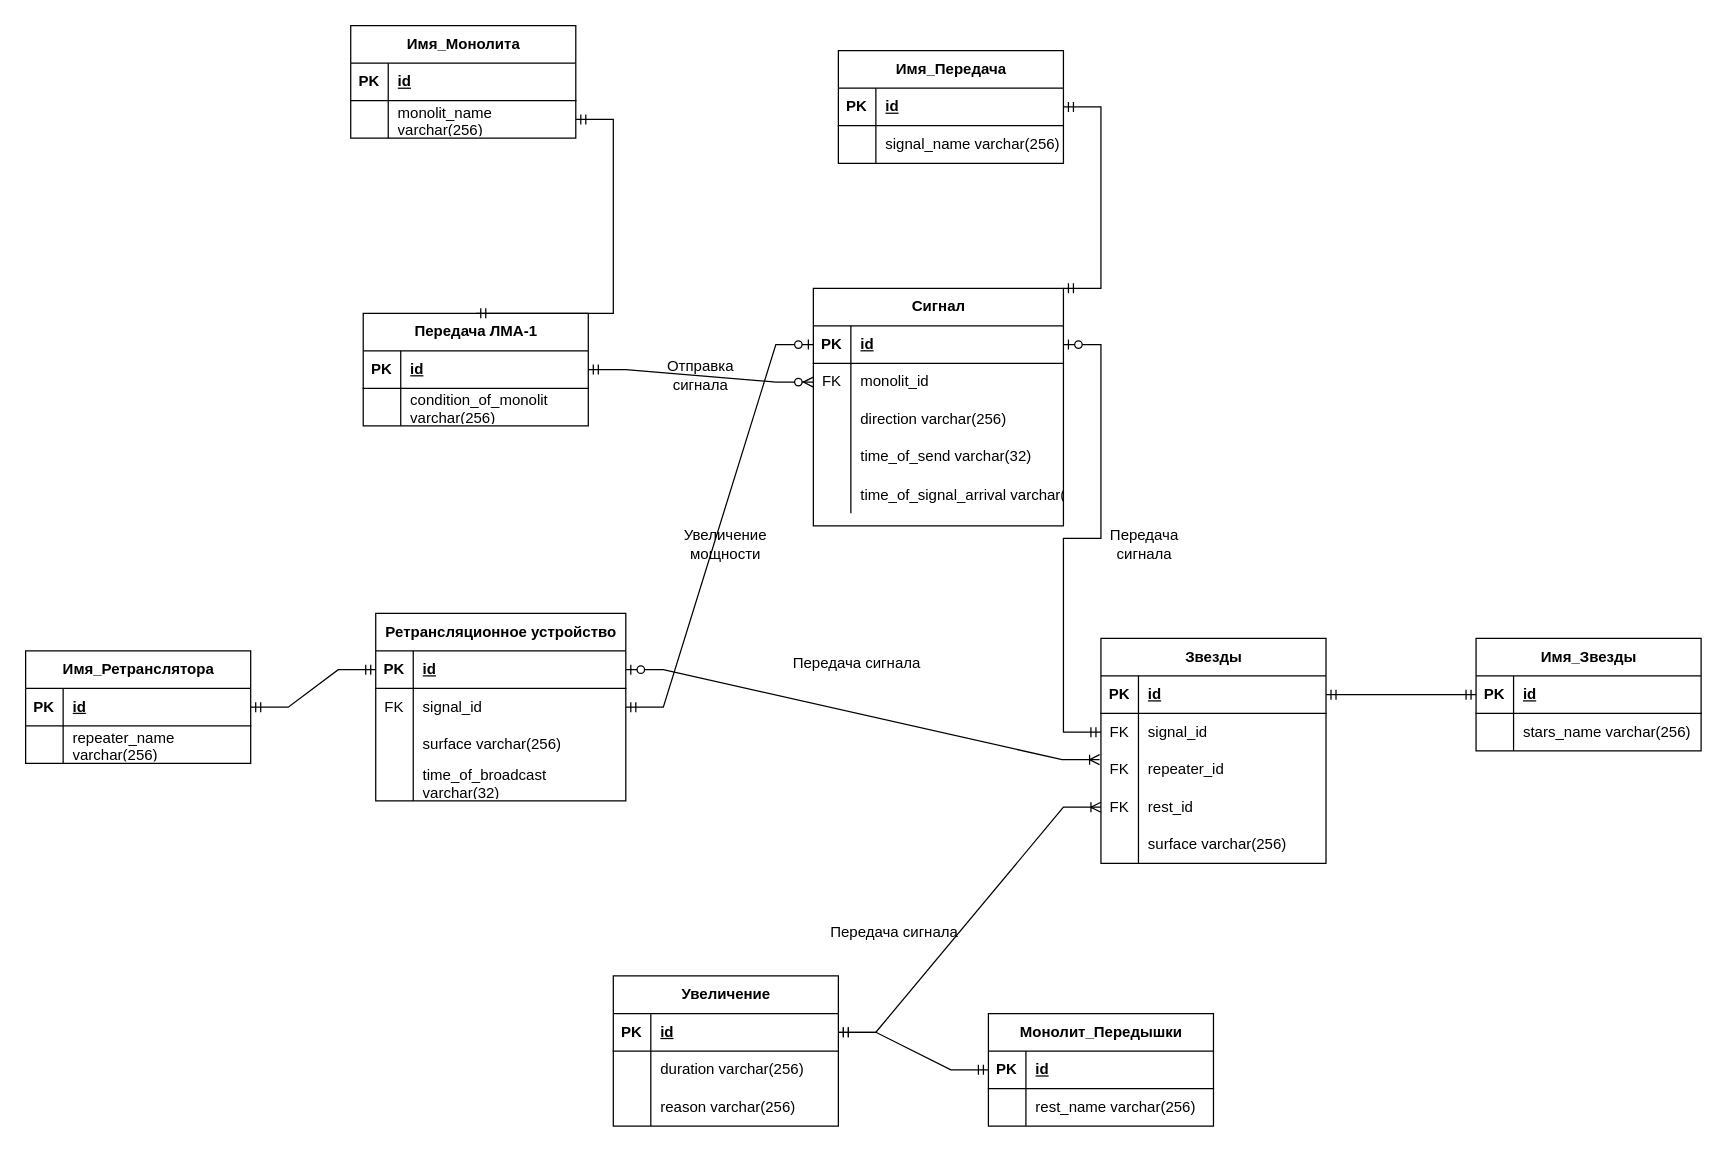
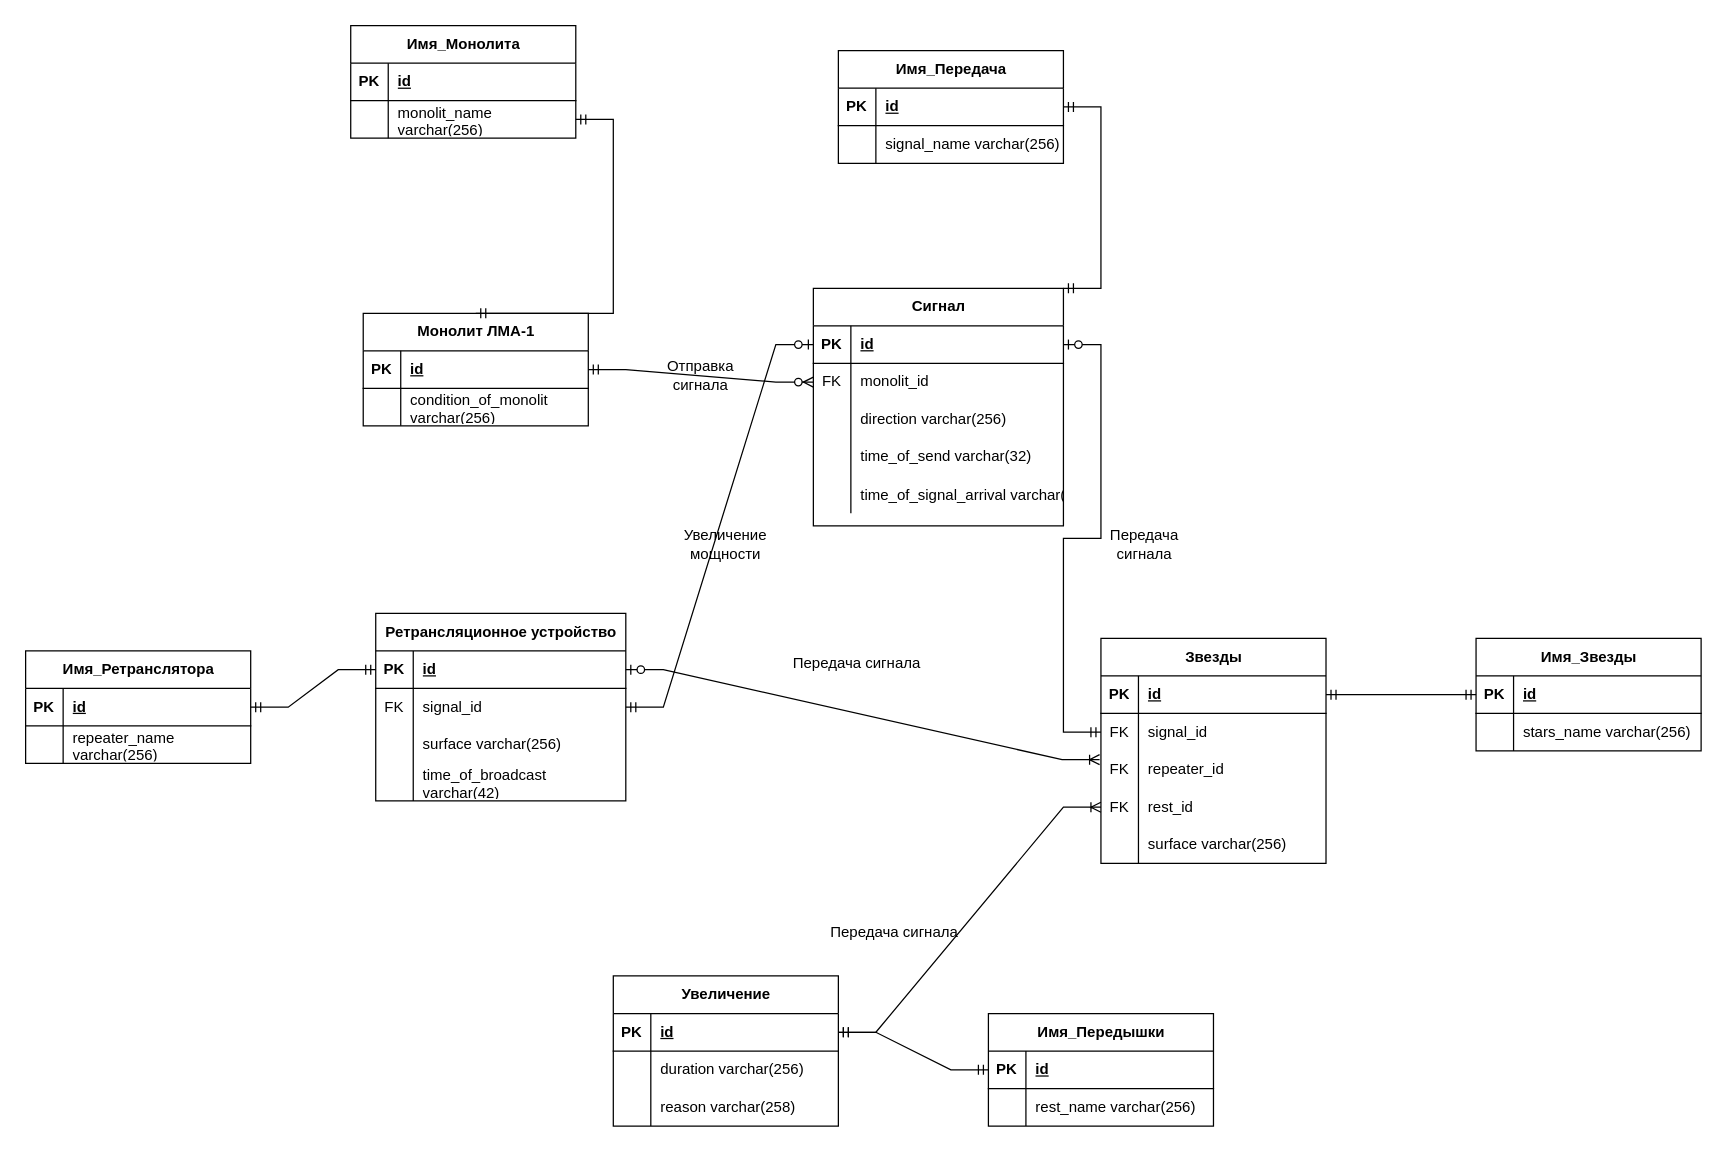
(476, 332) -> (476, 332)
(524, 782) -> (524, 782)
(1101, 1032) -> (1101, 1032)
(738, 1107) -> (738, 1107)
